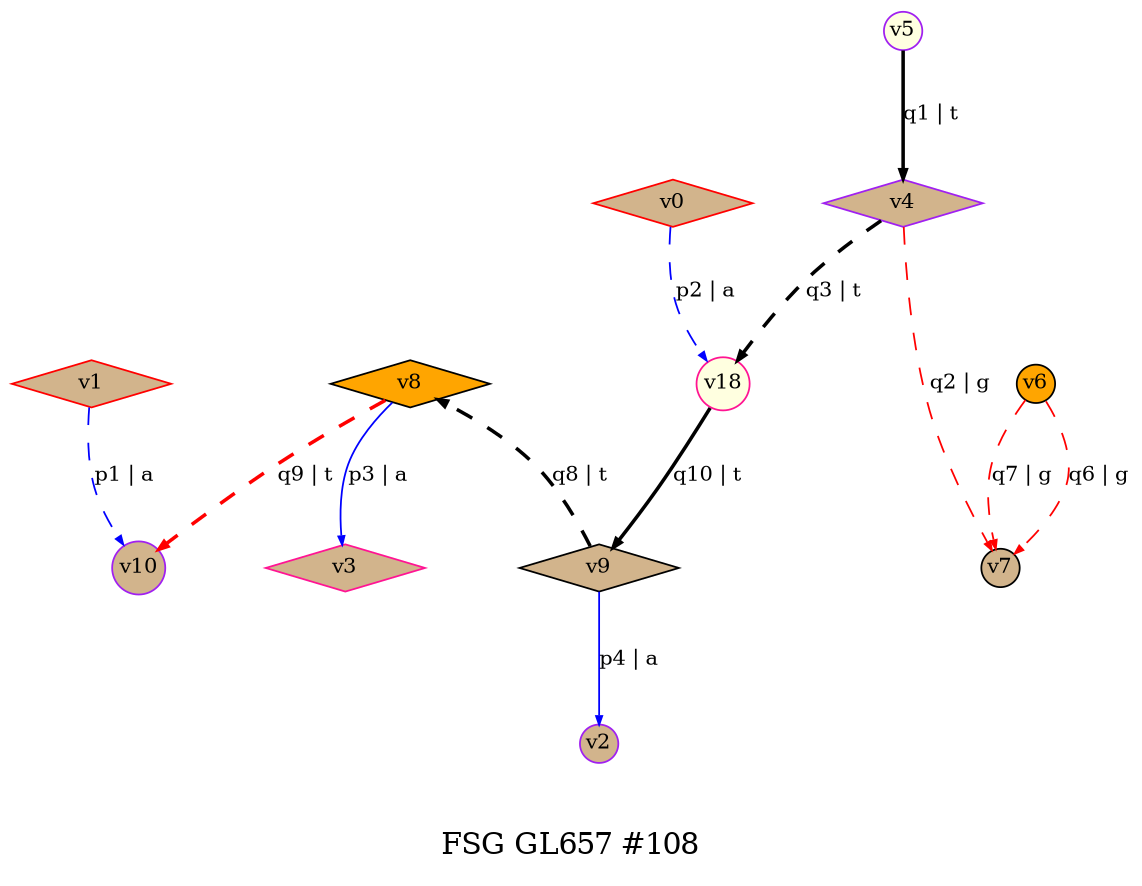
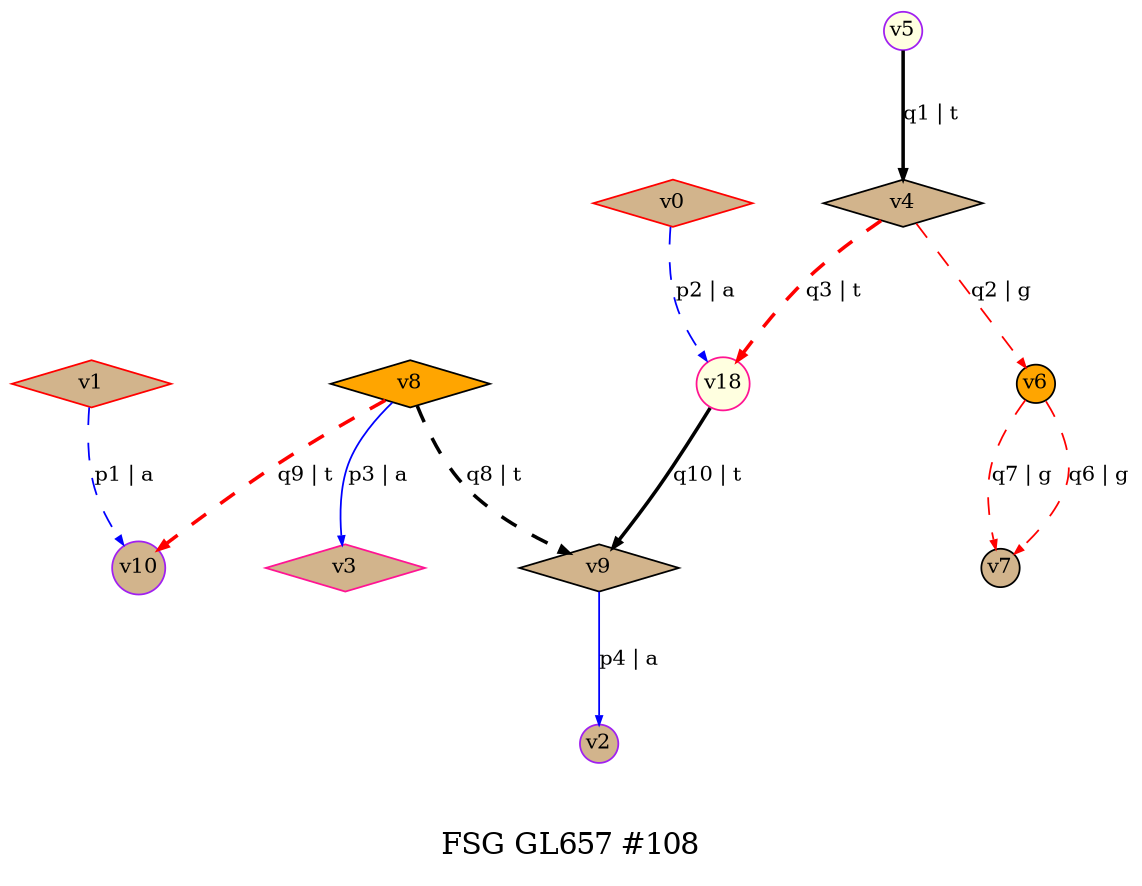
(903, 203) -> (903, 203)
(806, 280) -> (806, 280)
(924, 390) -> (968, 292)
(532, 462) -> (472, 493)
